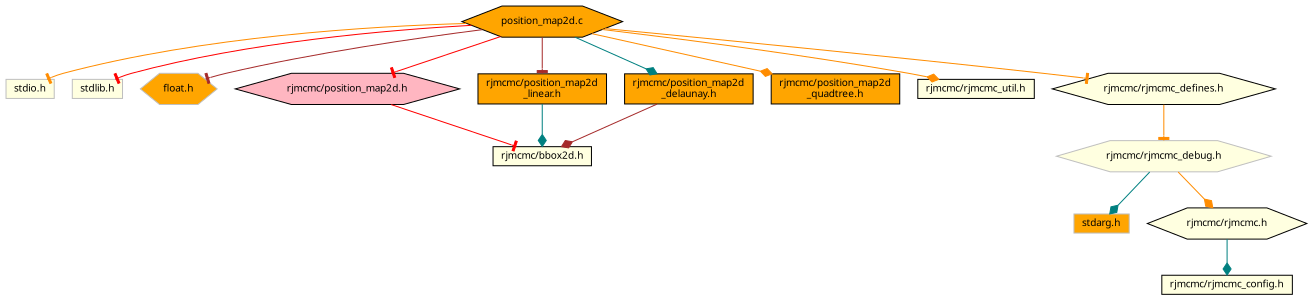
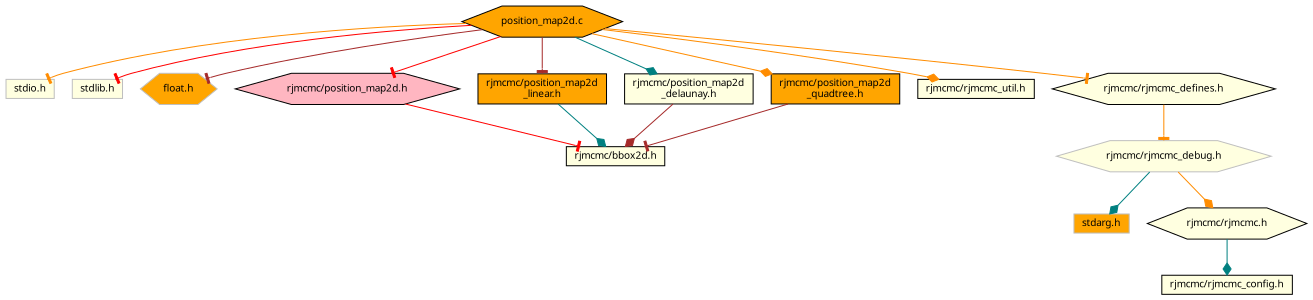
(689, 89) -> (689, 89)
none -> (719, 125)
